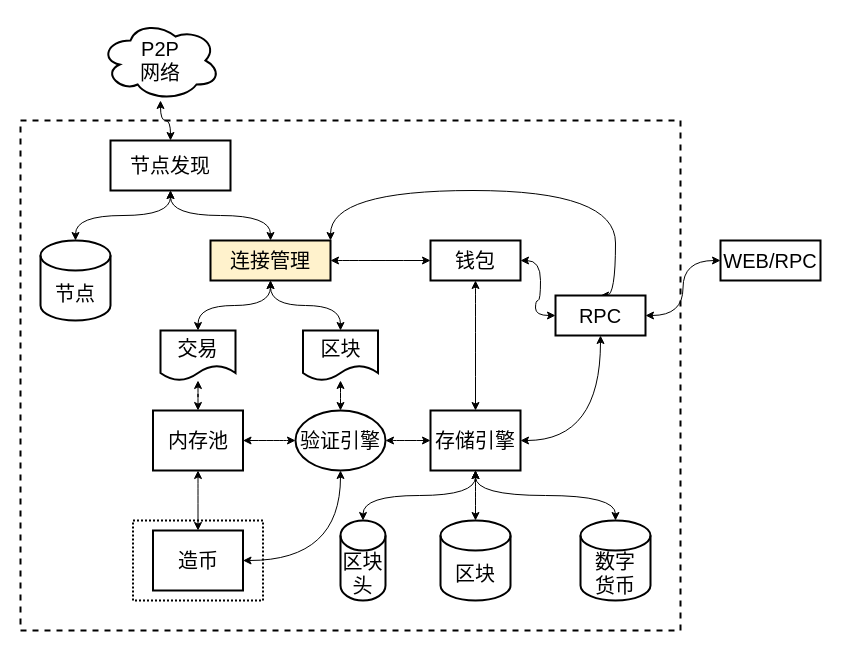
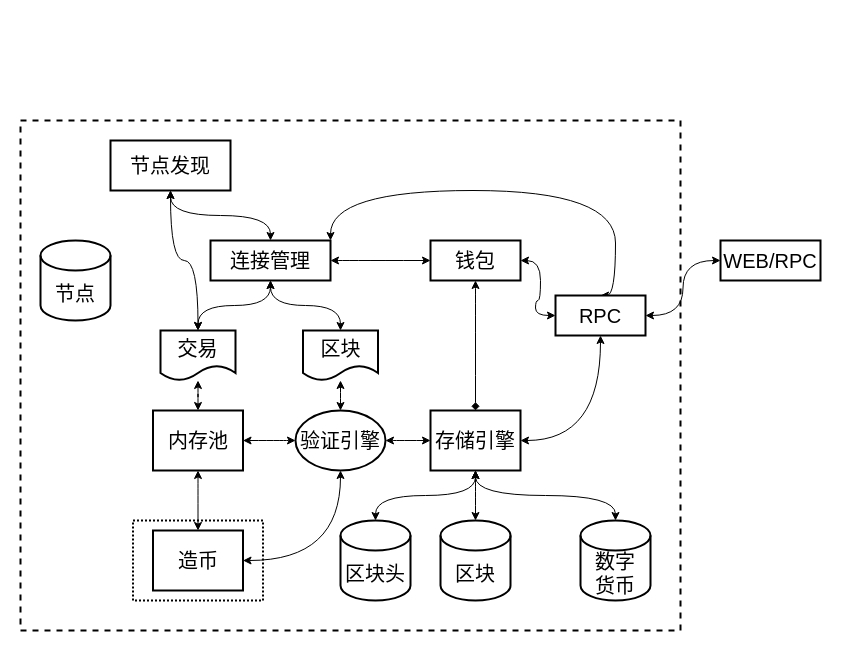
(161, 61) -> none
(166, 121) -> none
(121, 216) -> (183, 260)
(271, 261) -> (271, 261)
(476, 402) -> (476, 401)
(363, 561) -> (376, 561)
